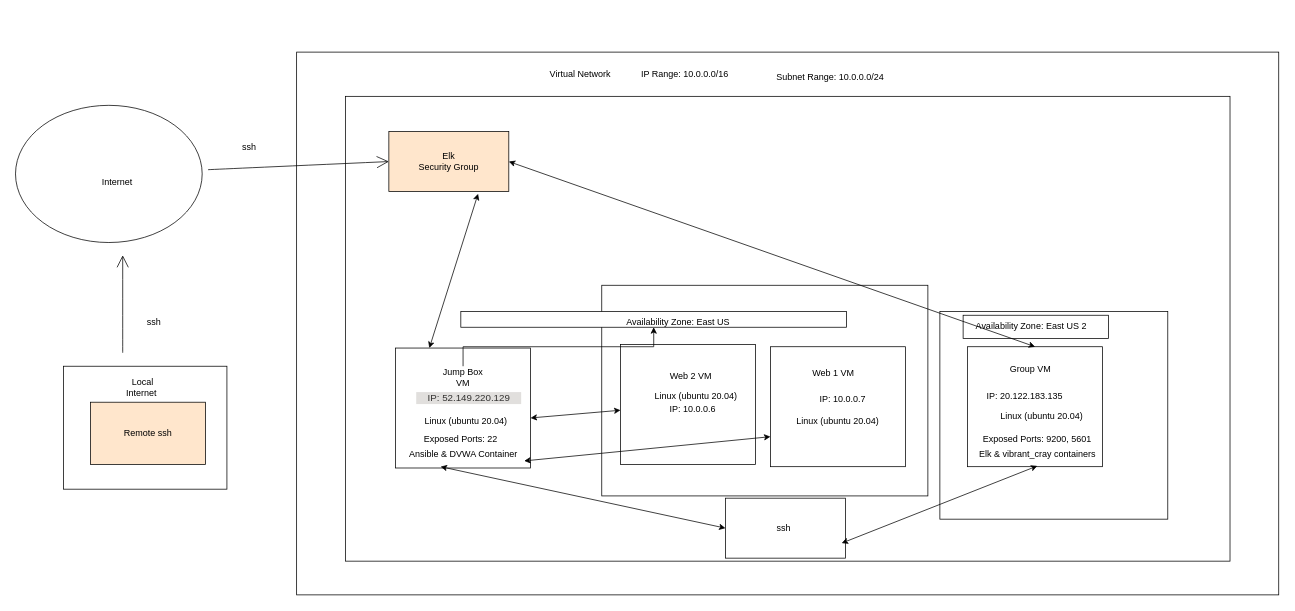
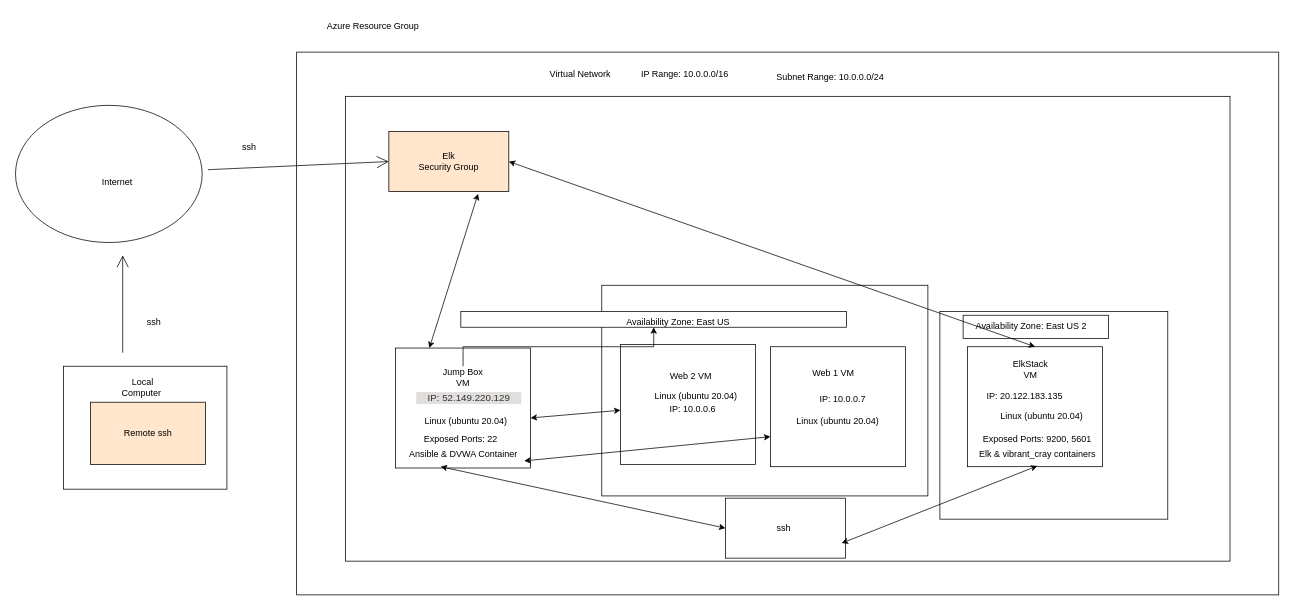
none -> (373, 27)
(1031, 369) -> (1031, 369)
(143, 387) -> (143, 387)
